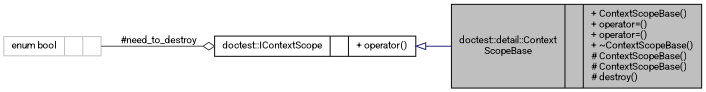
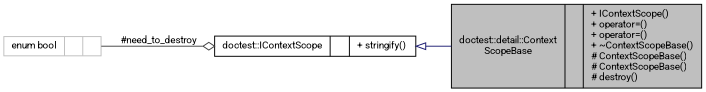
(639, 14) -> (630, 14)
(382, 46) -> (382, 46)
